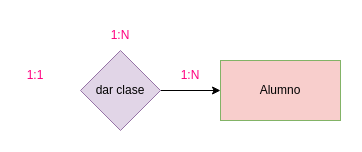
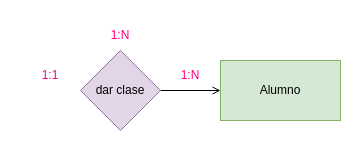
(36, 76) -> (51, 76)
(212, 91) -> (214, 91)
(281, 91) -> (281, 91)
